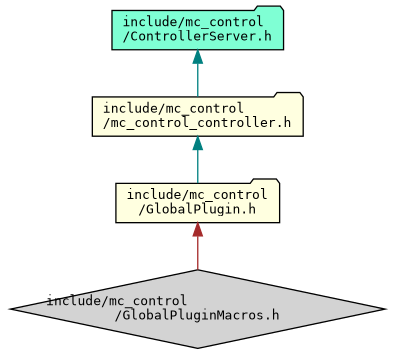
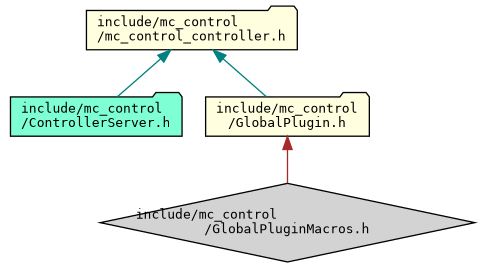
(198, 80) -> (139, 78)
